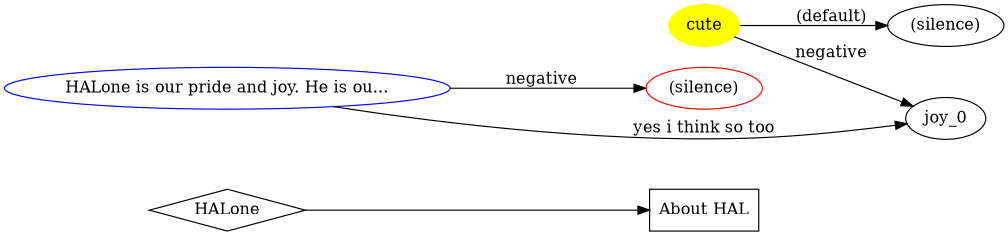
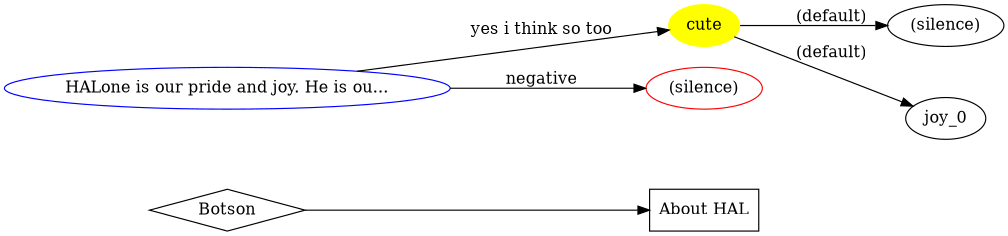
(831, 53) -> (831, 53)
(614, 136) -> (507, 51)
(227, 210) -> (227, 210)
